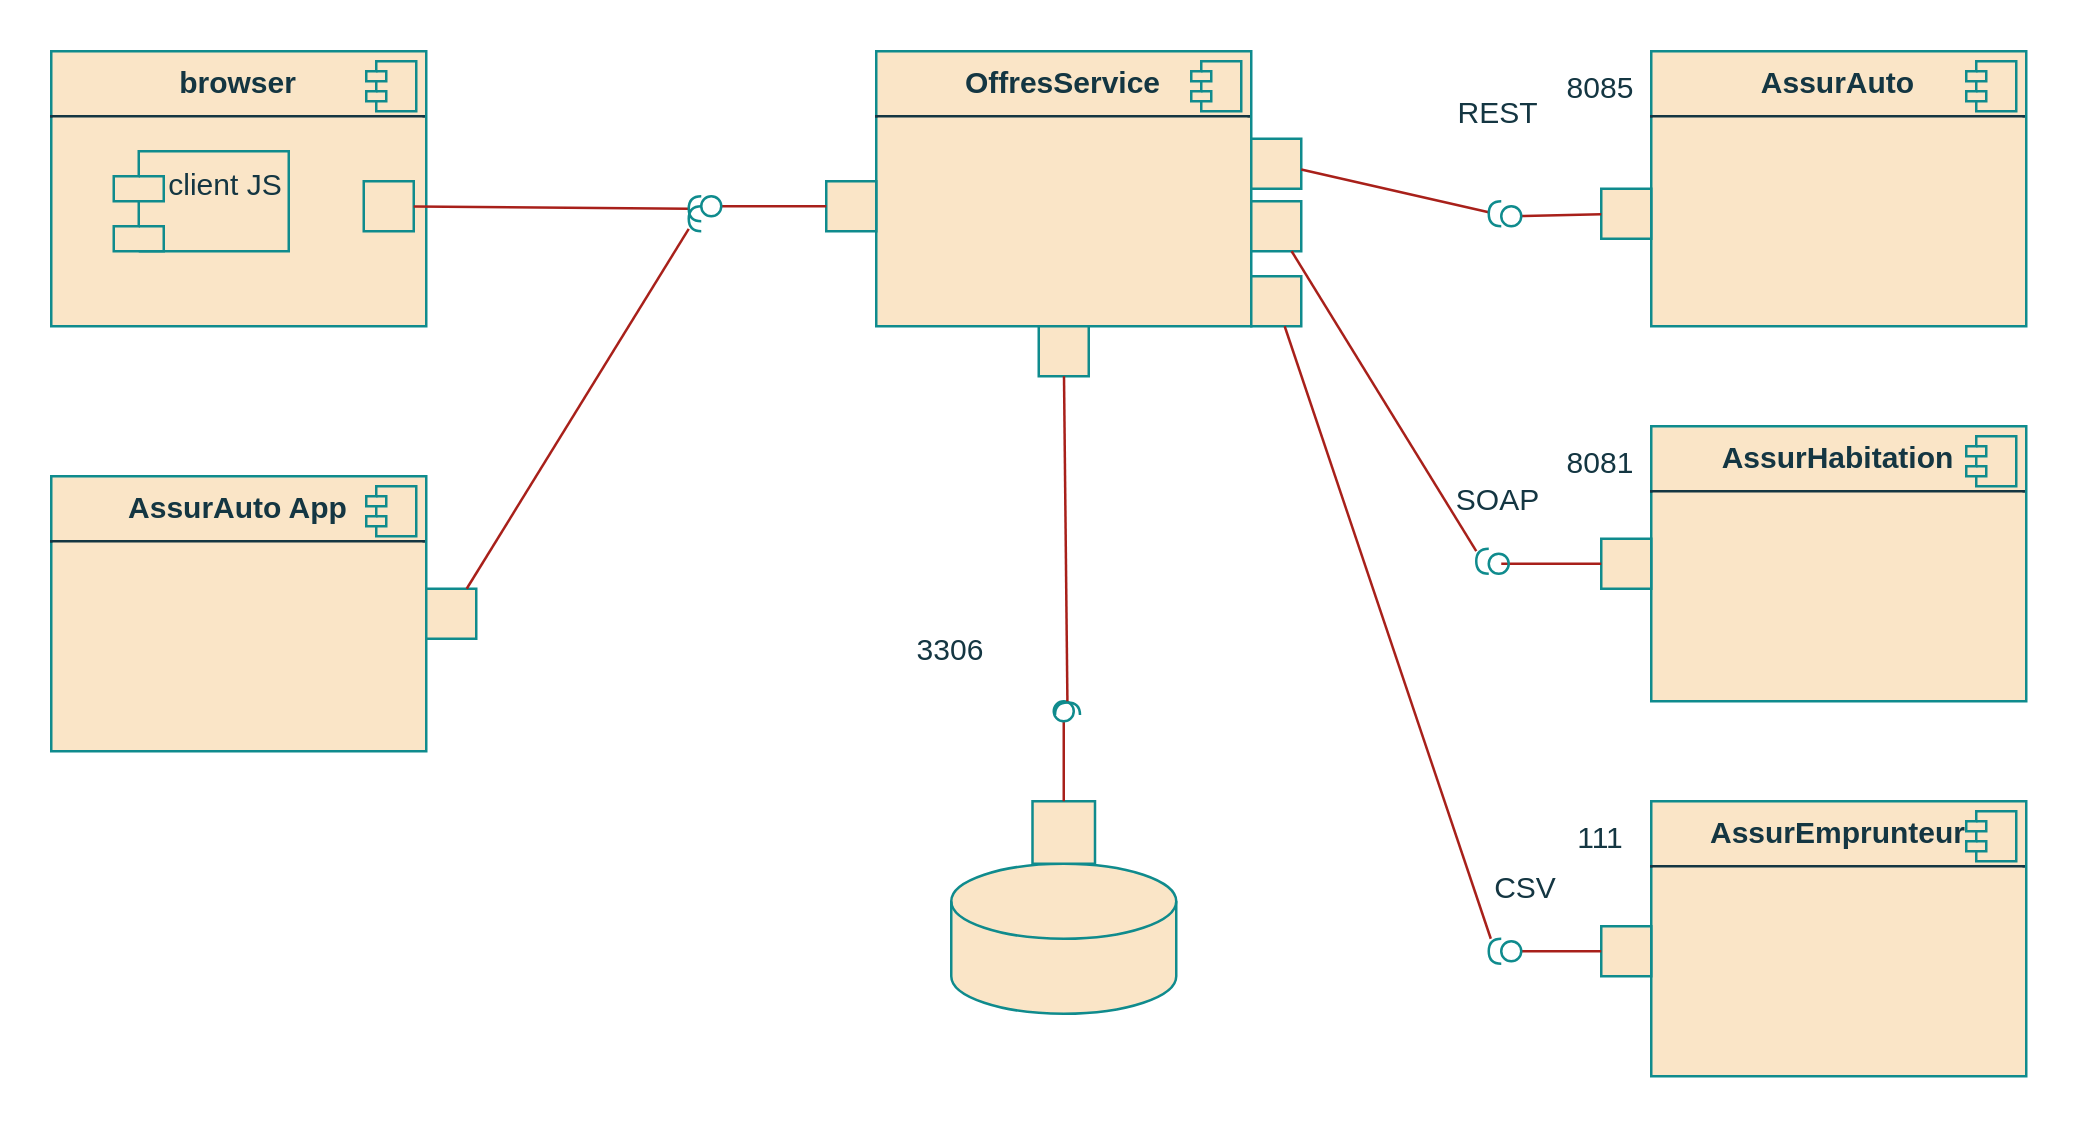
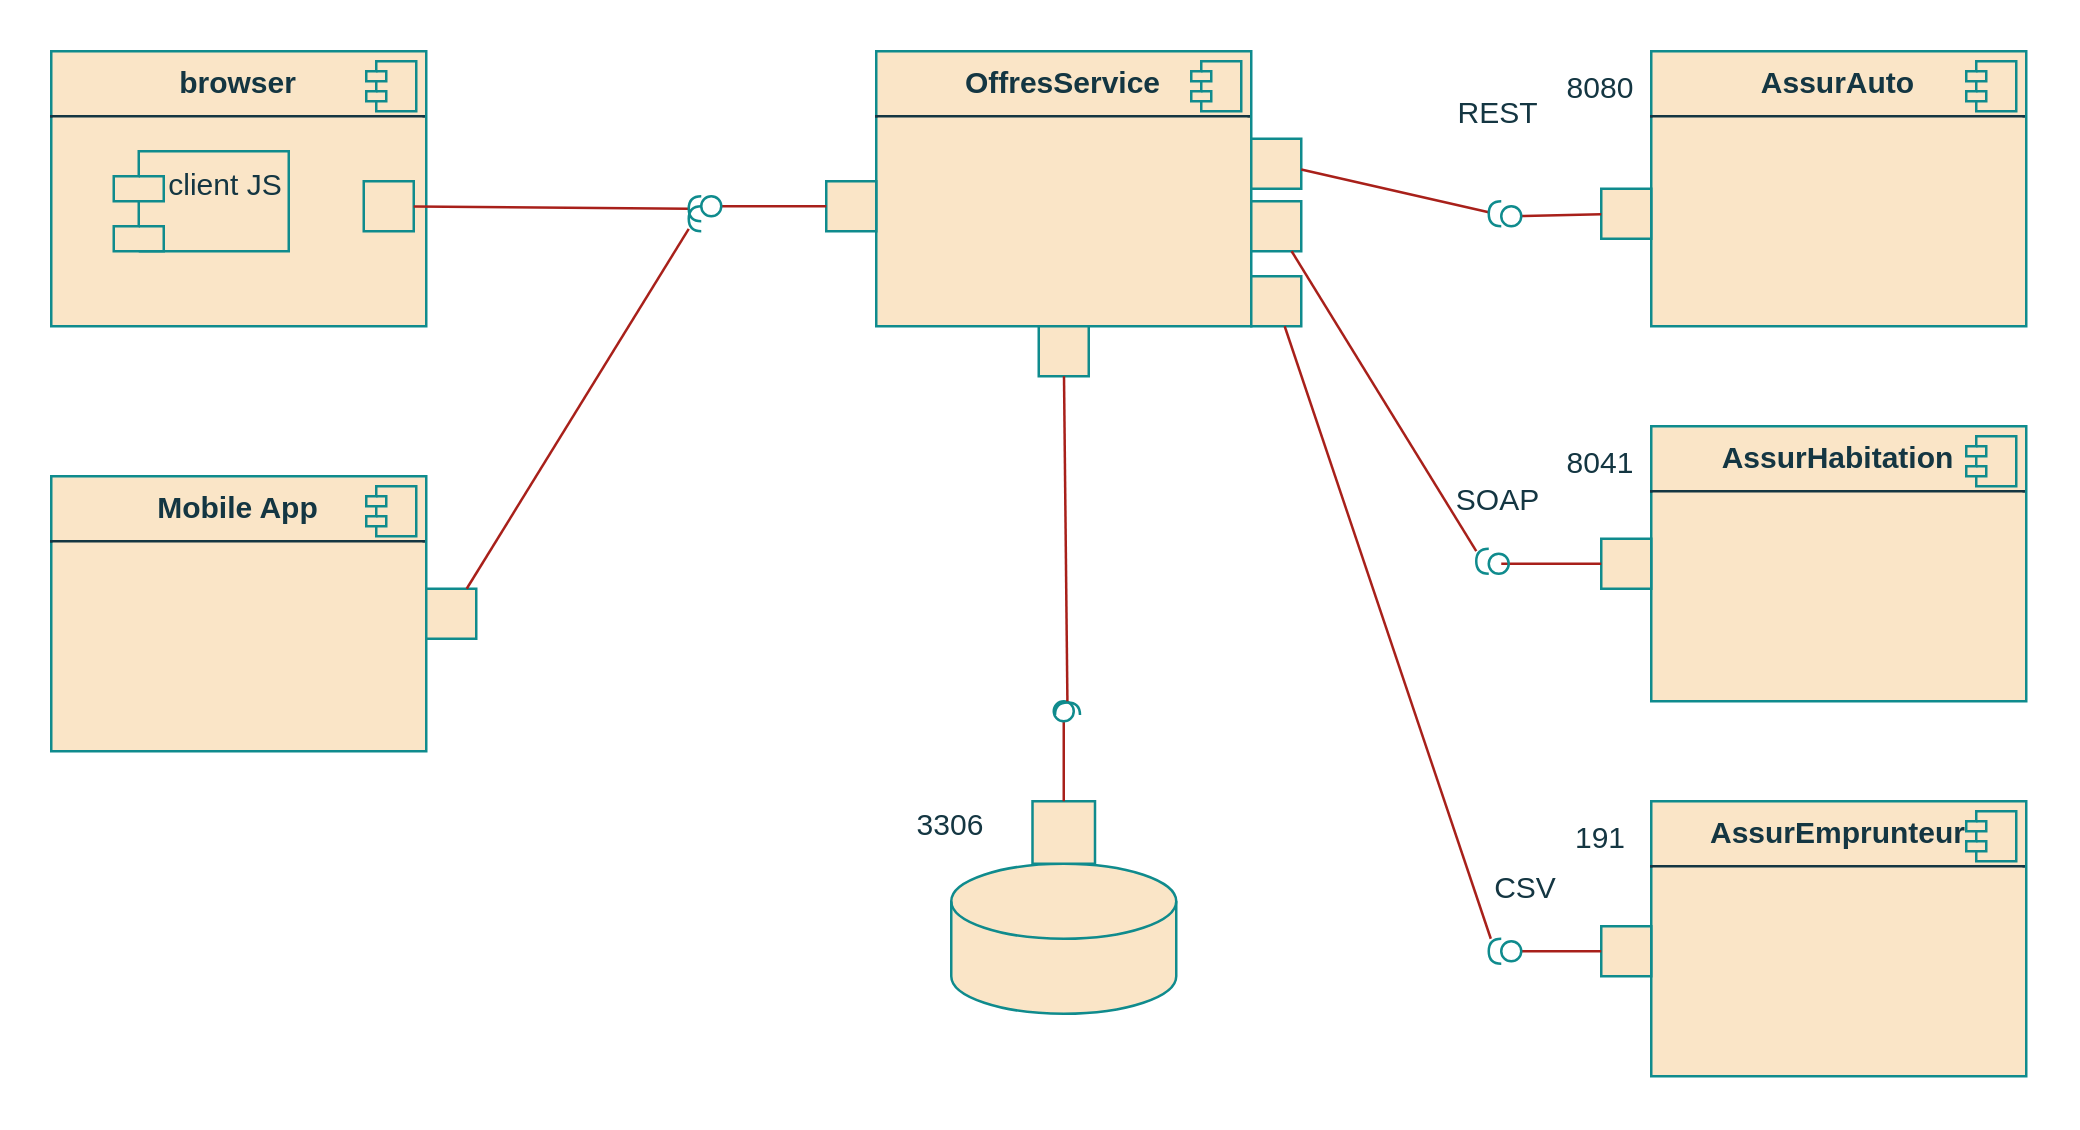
(1601, 89) -> (1601, 89)
(1601, 464) -> (1601, 464)
(157, 476) -> (124, 476)
(951, 651) -> (951, 826)
(1601, 839) -> (1601, 839)
